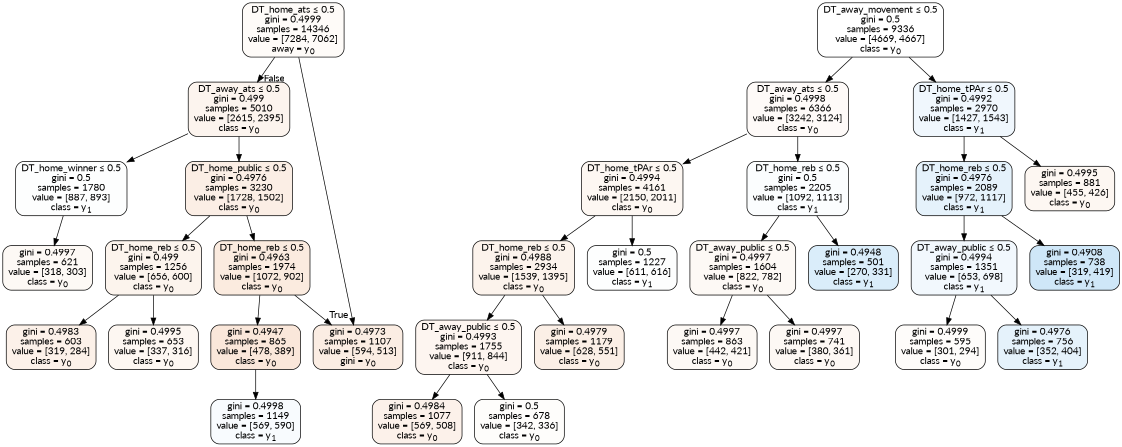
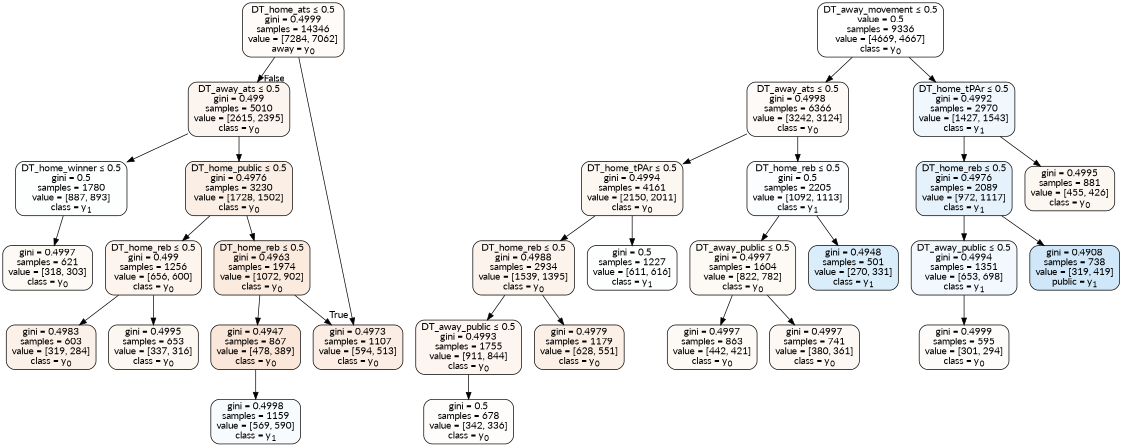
(881, 19) -> (881, 19)
(1072, 282) -> (1072, 282)
(256, 342) -> (256, 342)
(1043, 347) -> none
(356, 361) -> (356, 361)
(256, 416) -> (256, 416)
(417, 422) -> none
